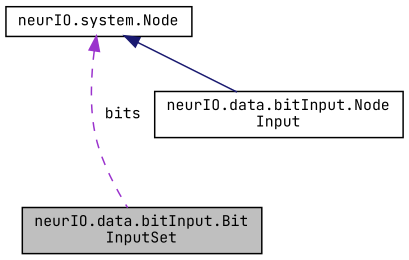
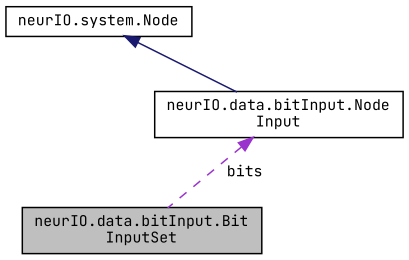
(95, 133) -> (205, 177)
